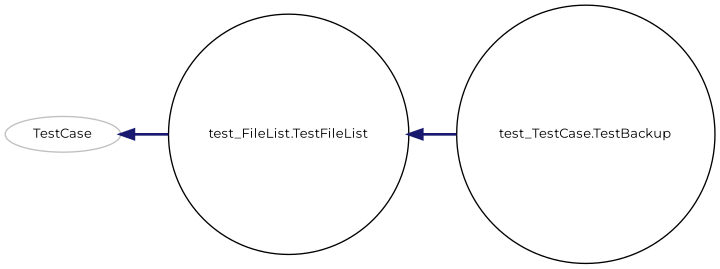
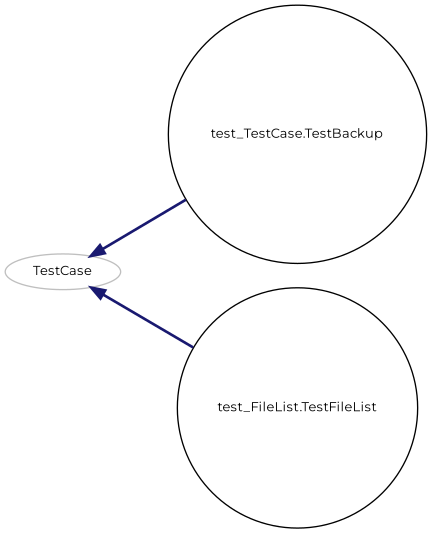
(440, 134) -> (144, 224)
